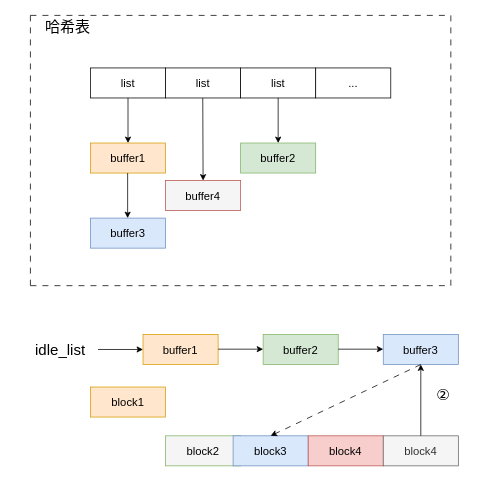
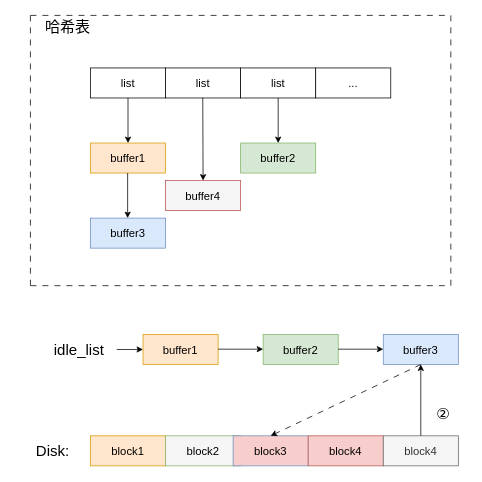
(60, 349) -> (79, 349)
(443, 394) -> (443, 413)
(128, 402) -> (128, 450)
none -> (53, 450)
(270, 450) -> (270, 450)
